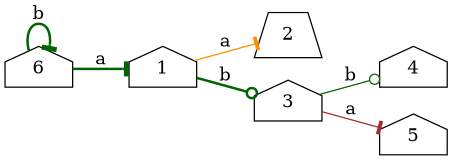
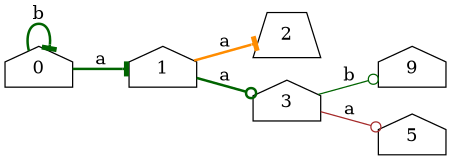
(223, 53) -> (223, 53)
(39, 69) -> (39, 69)
(413, 69) -> (412, 69)
(226, 76) -> (225, 76)
(349, 119) -> (346, 119)
